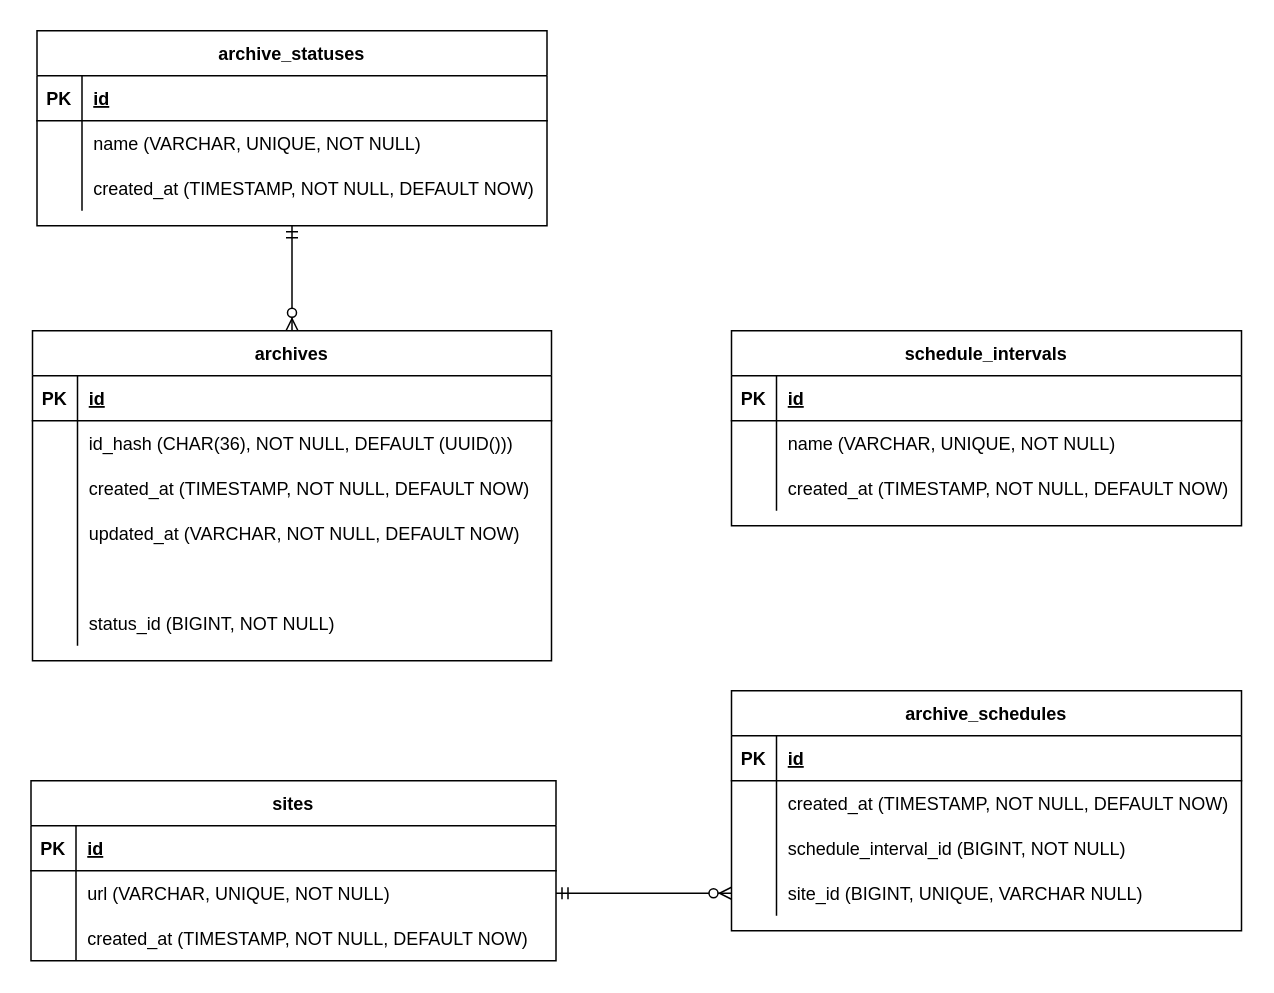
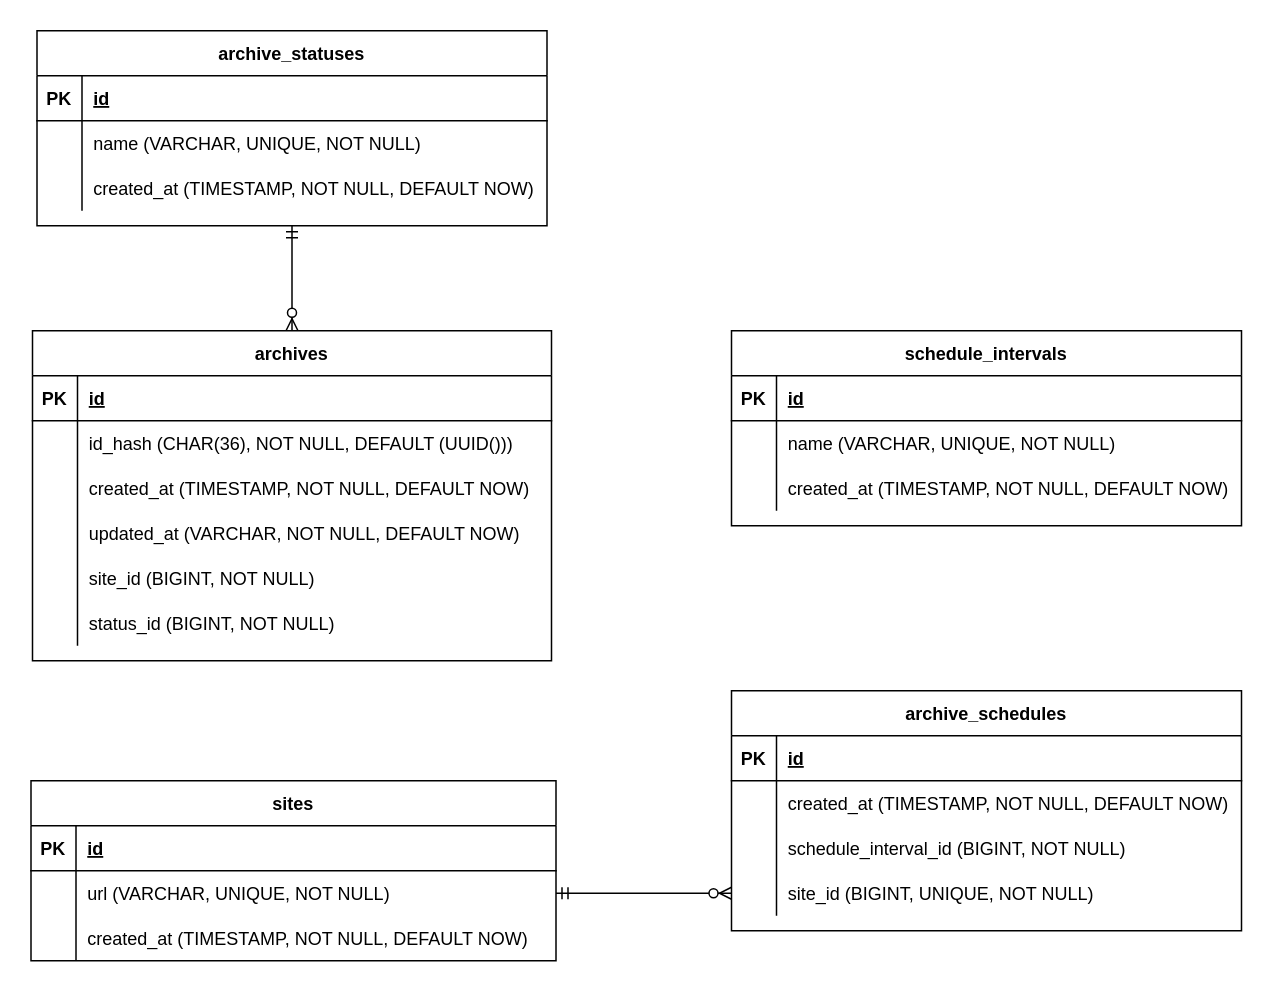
none -> (314, 578)
(960, 894) -> (940, 894)
